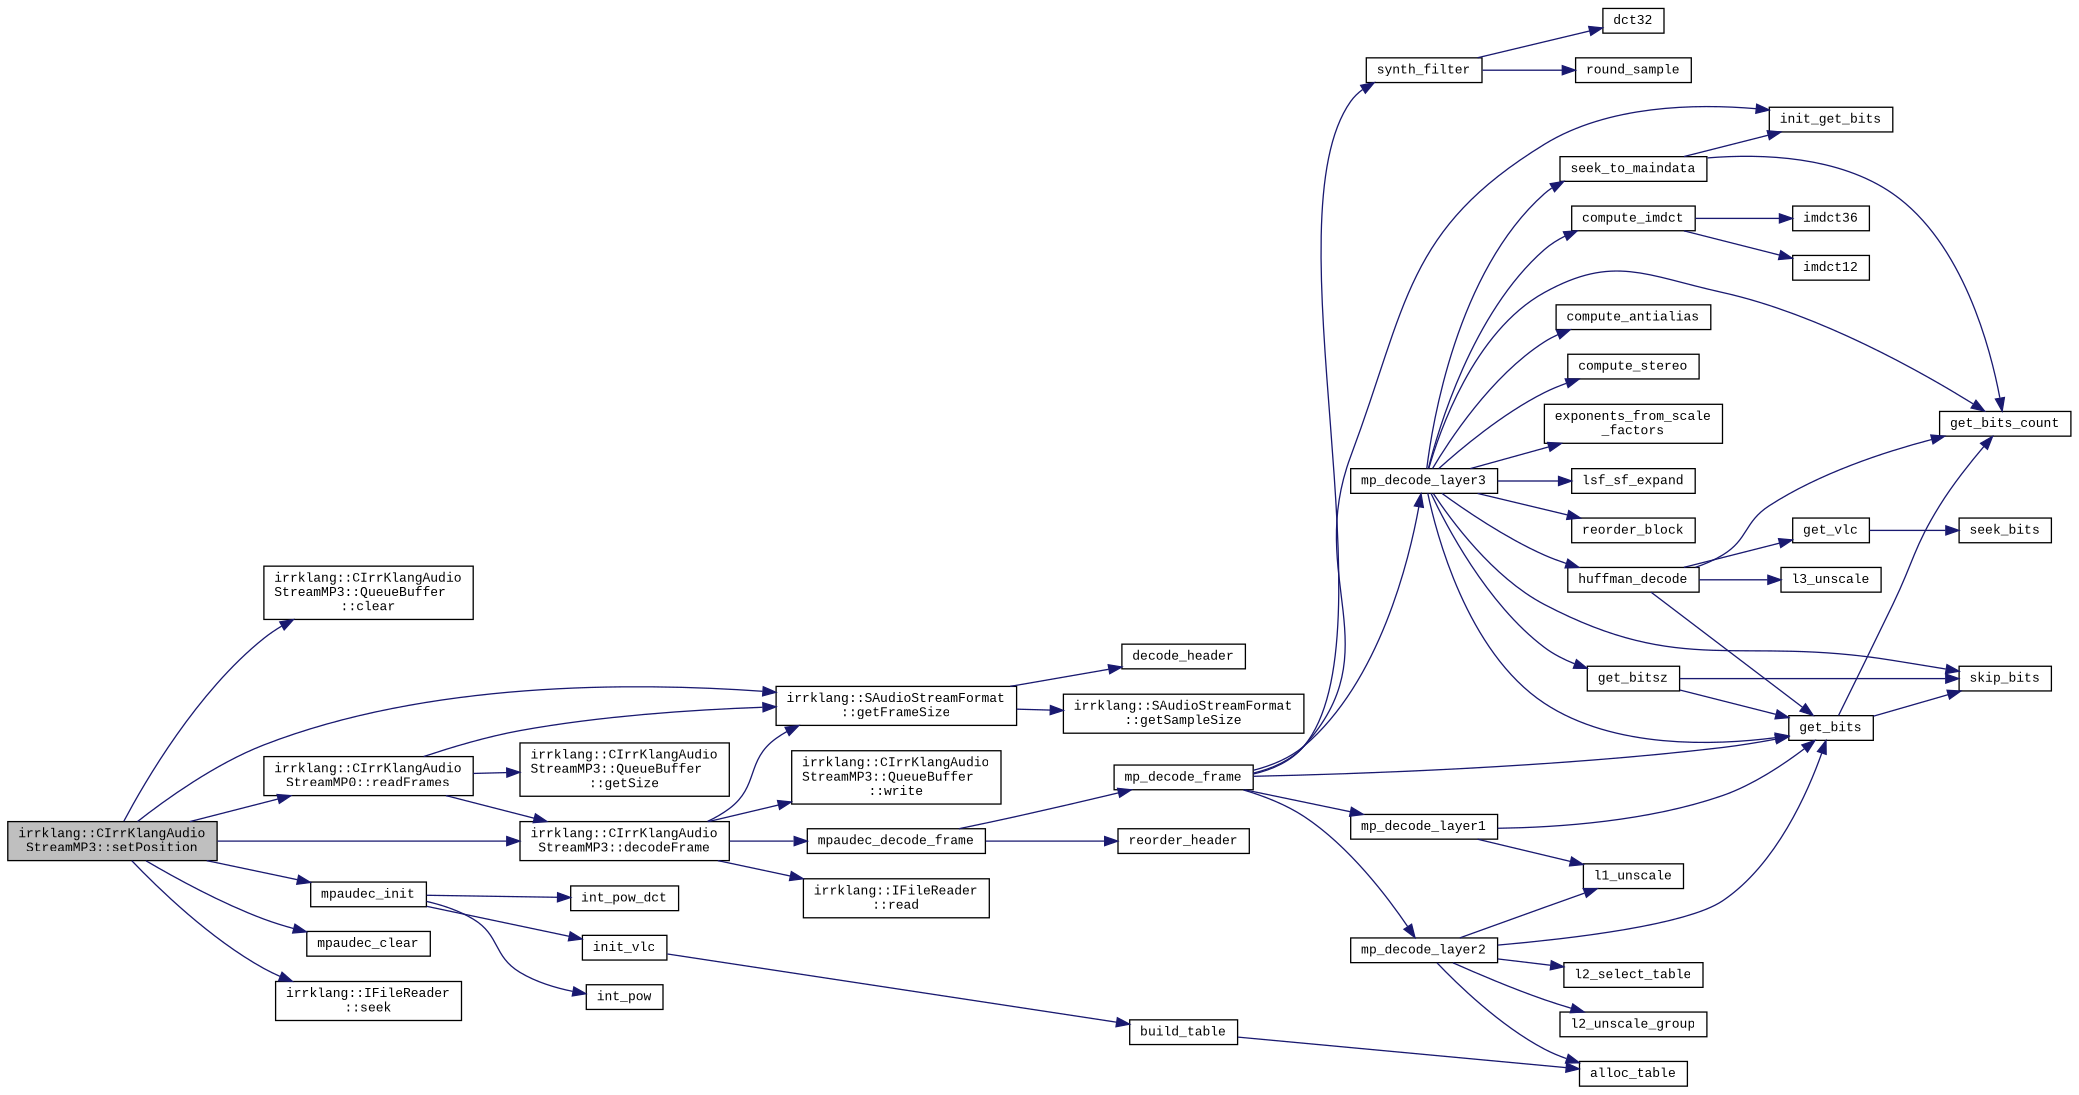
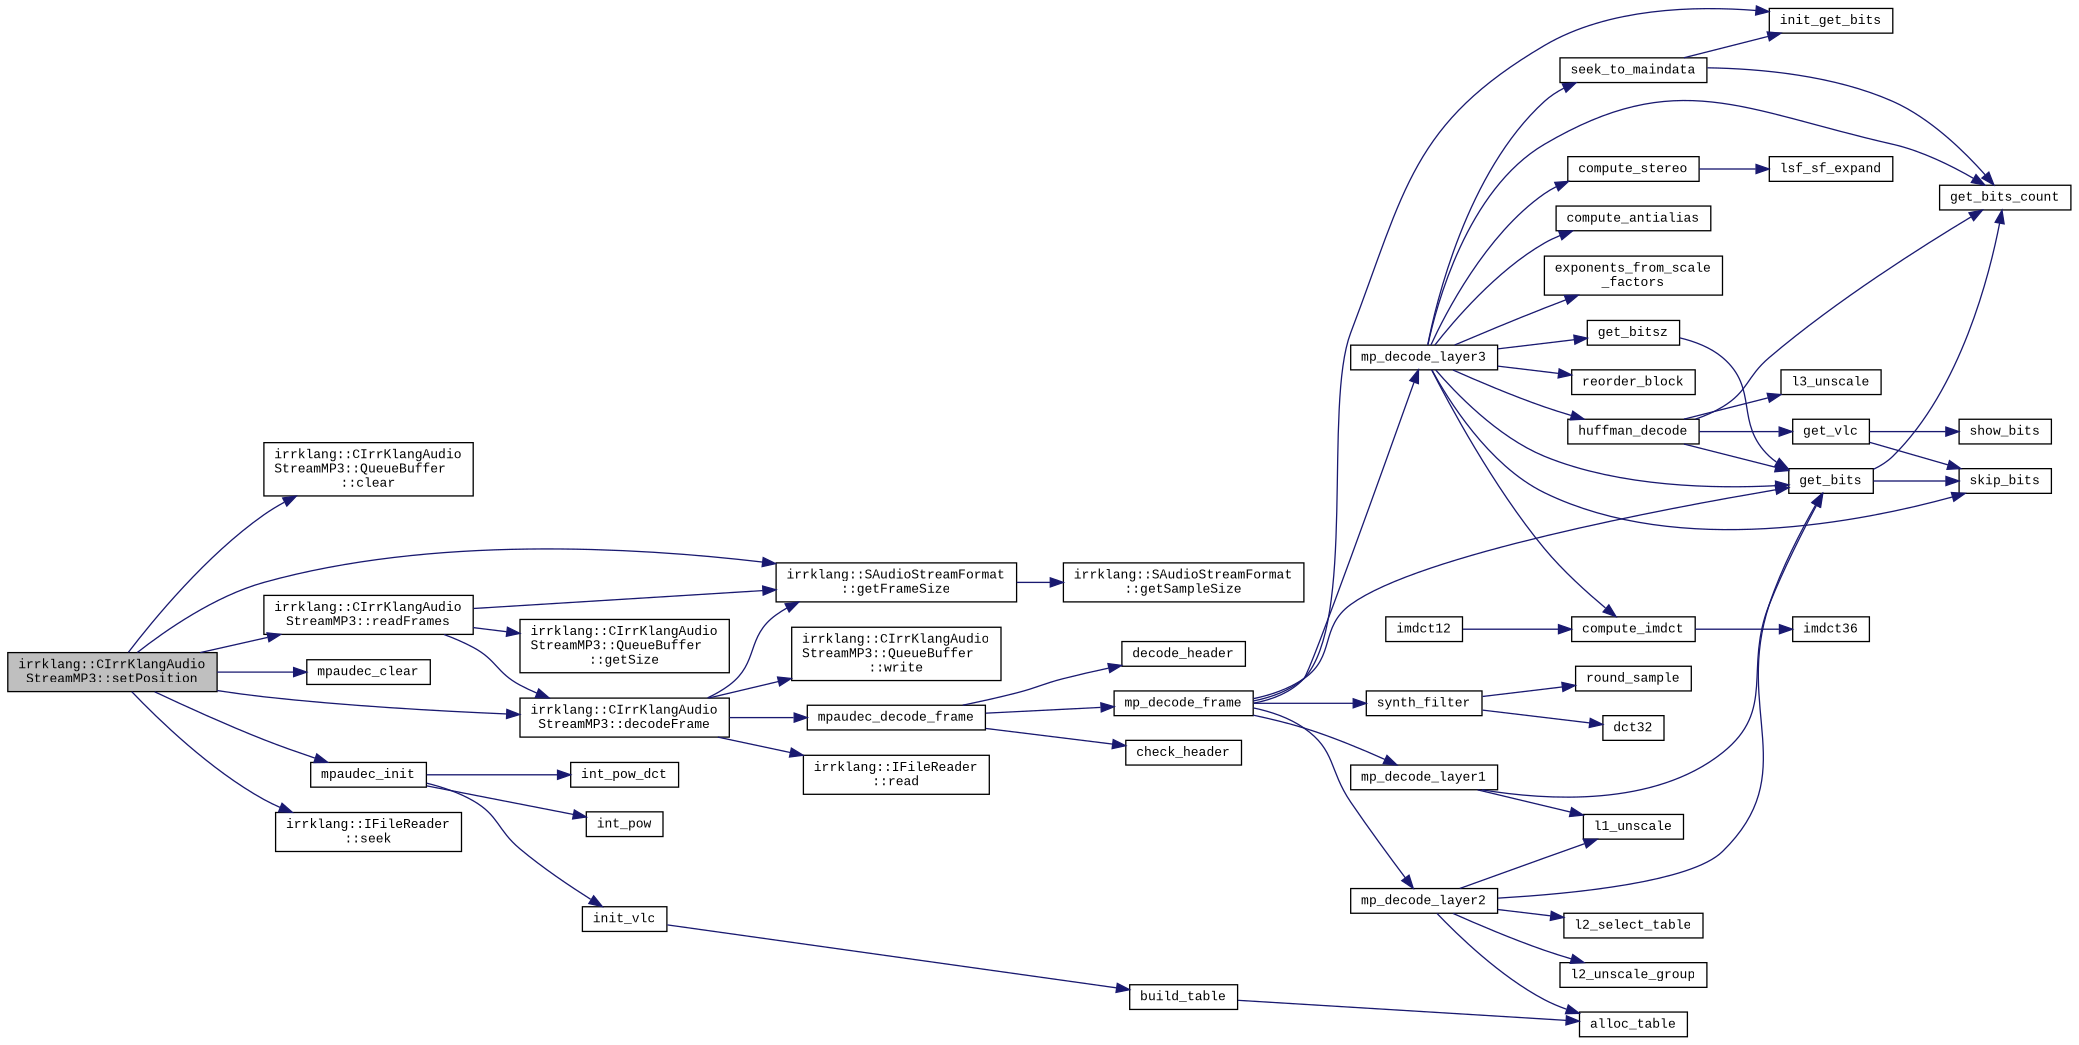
(1732, 243) -> (1511, 629)
(1528, 481) -> (1727, 169)
(2005, 530) -> (2005, 432)
(1059, 678) -> (1036, 687)
(1813, 679) -> (1909, 454)
(369, 776) -> (369, 615)
(1184, 841) -> (1184, 753)
